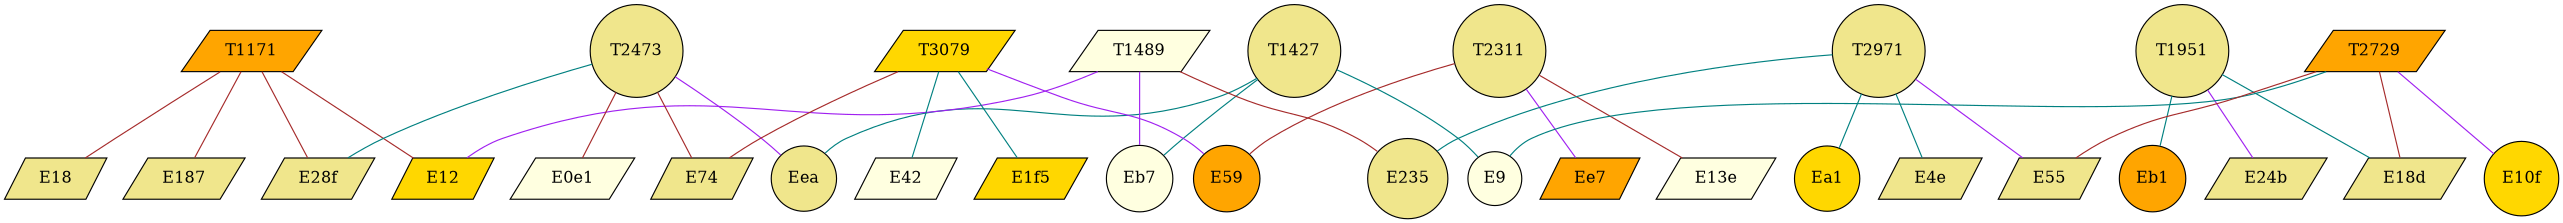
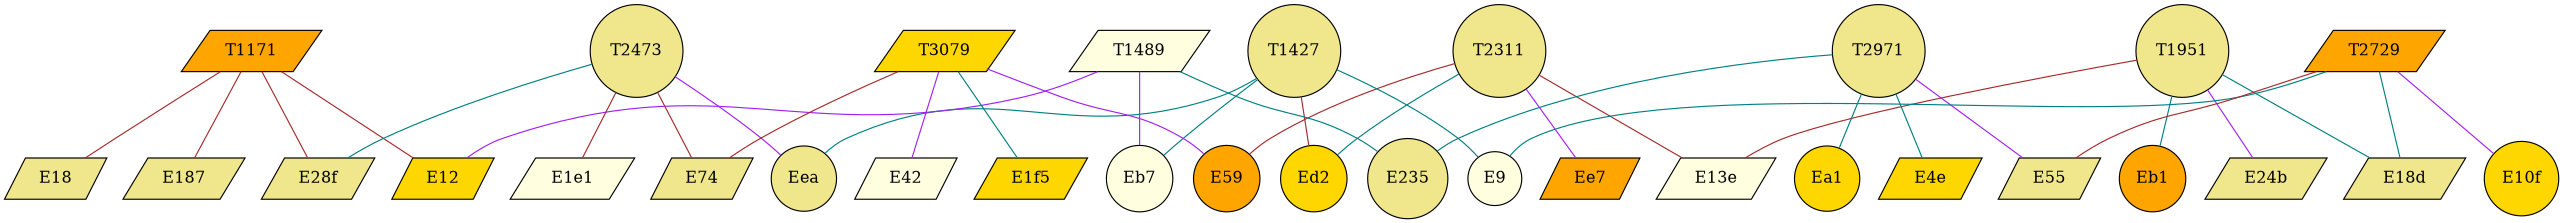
none -> (1958, 95)
(1279, 111) -> (1279, 111)
(2390, 115) -> (2390, 115)
(923, 123) -> (923, 123)
(572, 179) -> (572, 179)
none -> (1314, 179)
(1930, 179) -> (1930, 179)
